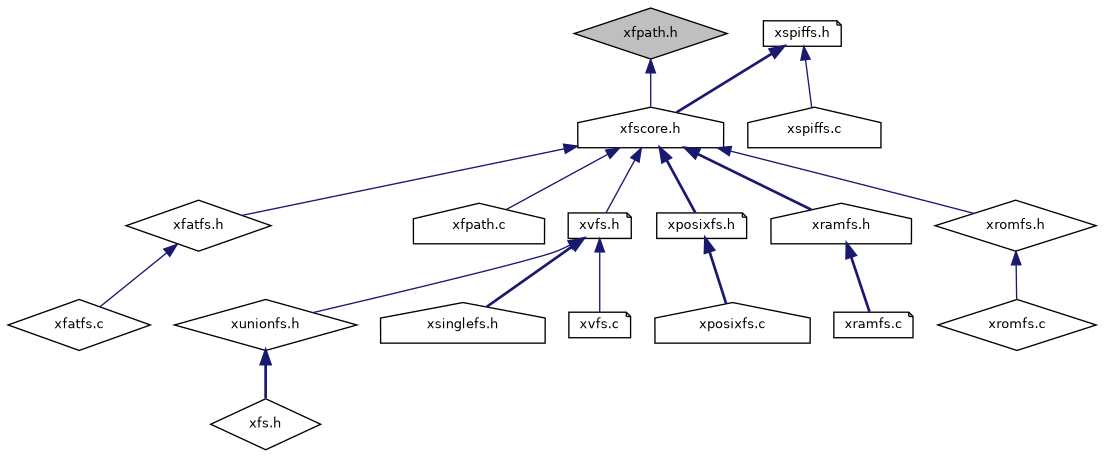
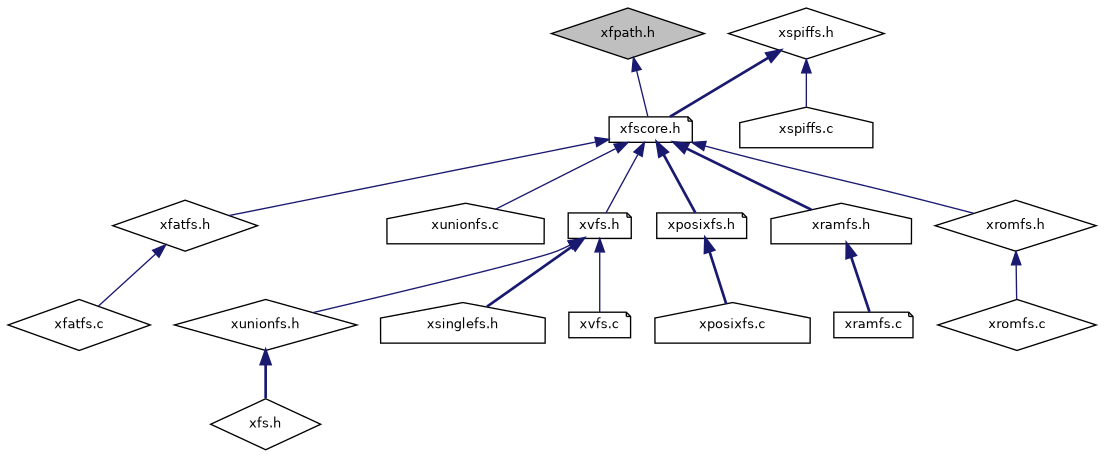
(802, 34) -> (806, 34)
(651, 130) -> (651, 130)
(479, 226) -> (466, 226)
